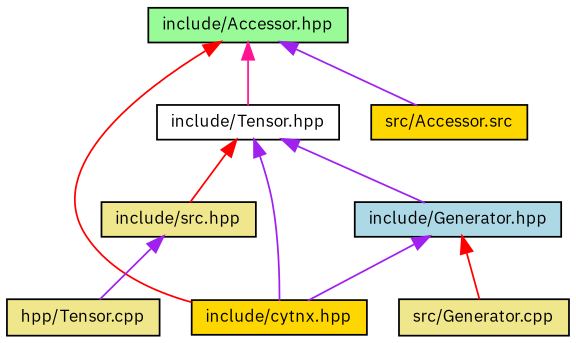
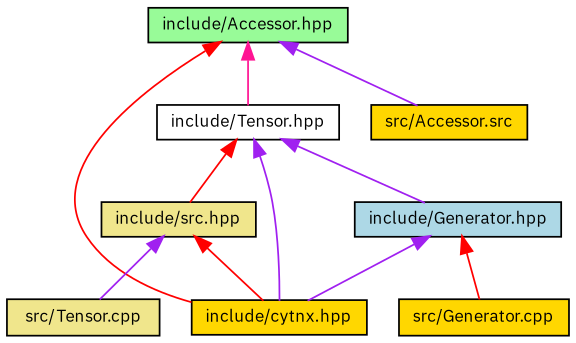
none -> (235, 274)
(83, 317) -> (83, 317)
(484, 317) -> (484, 317)
